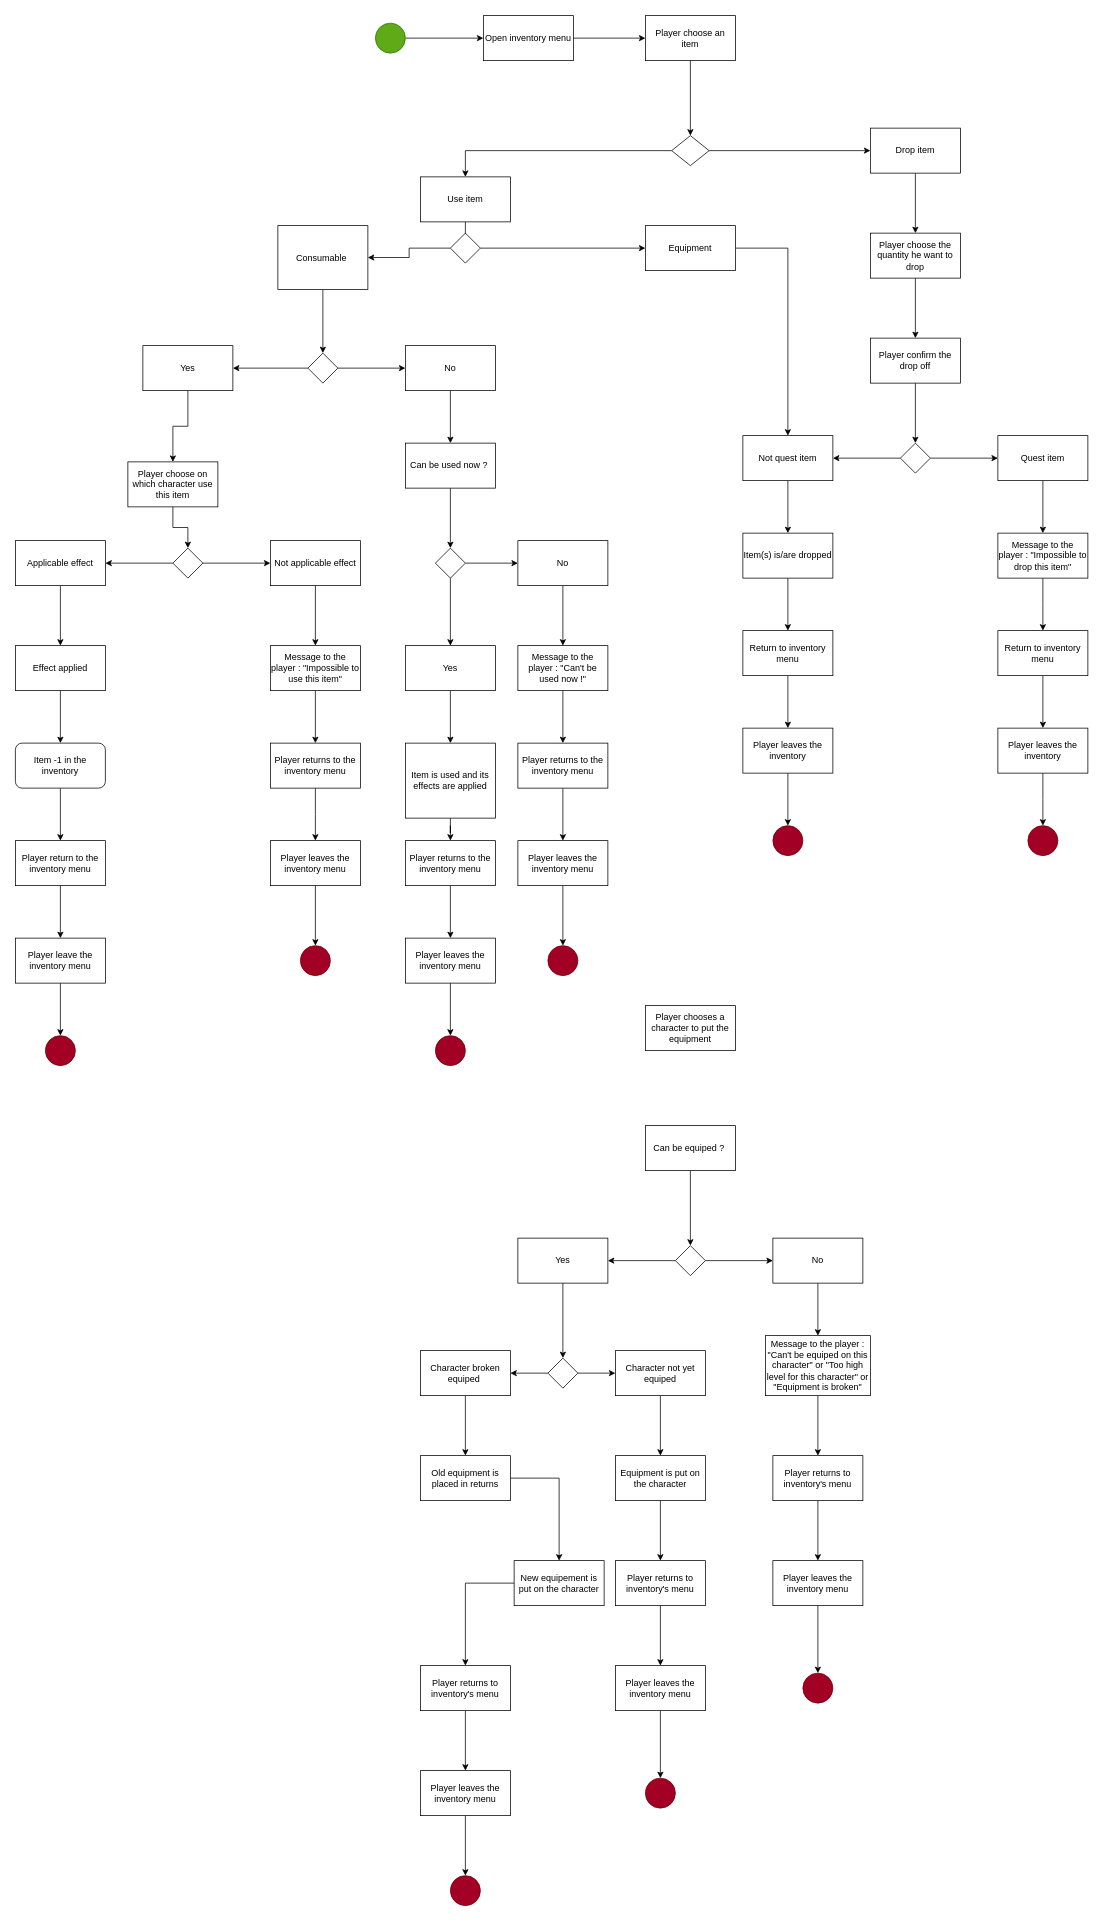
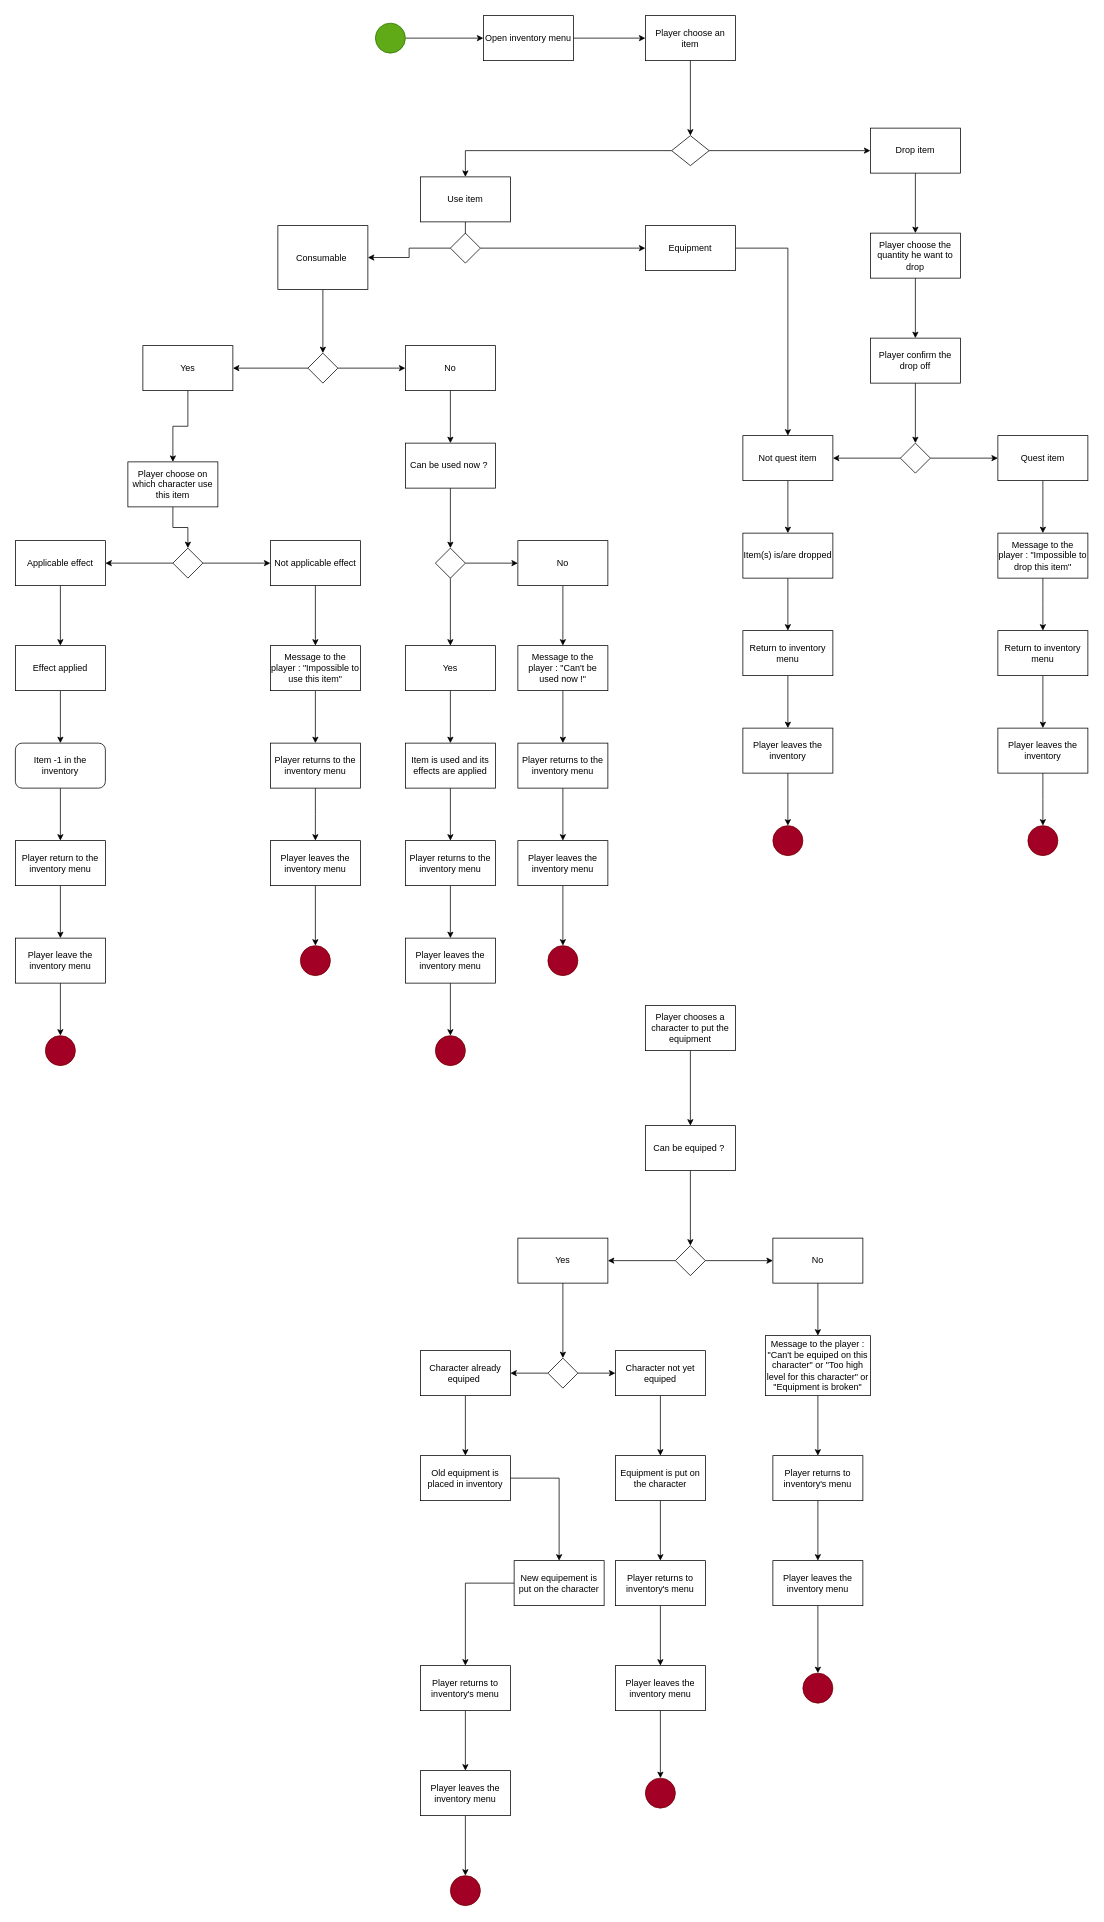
(450, 780) -> (450, 765)
none -> (690, 1085)
(465, 1373) -> (465, 1373)
(465, 1478) -> (465, 1478)
